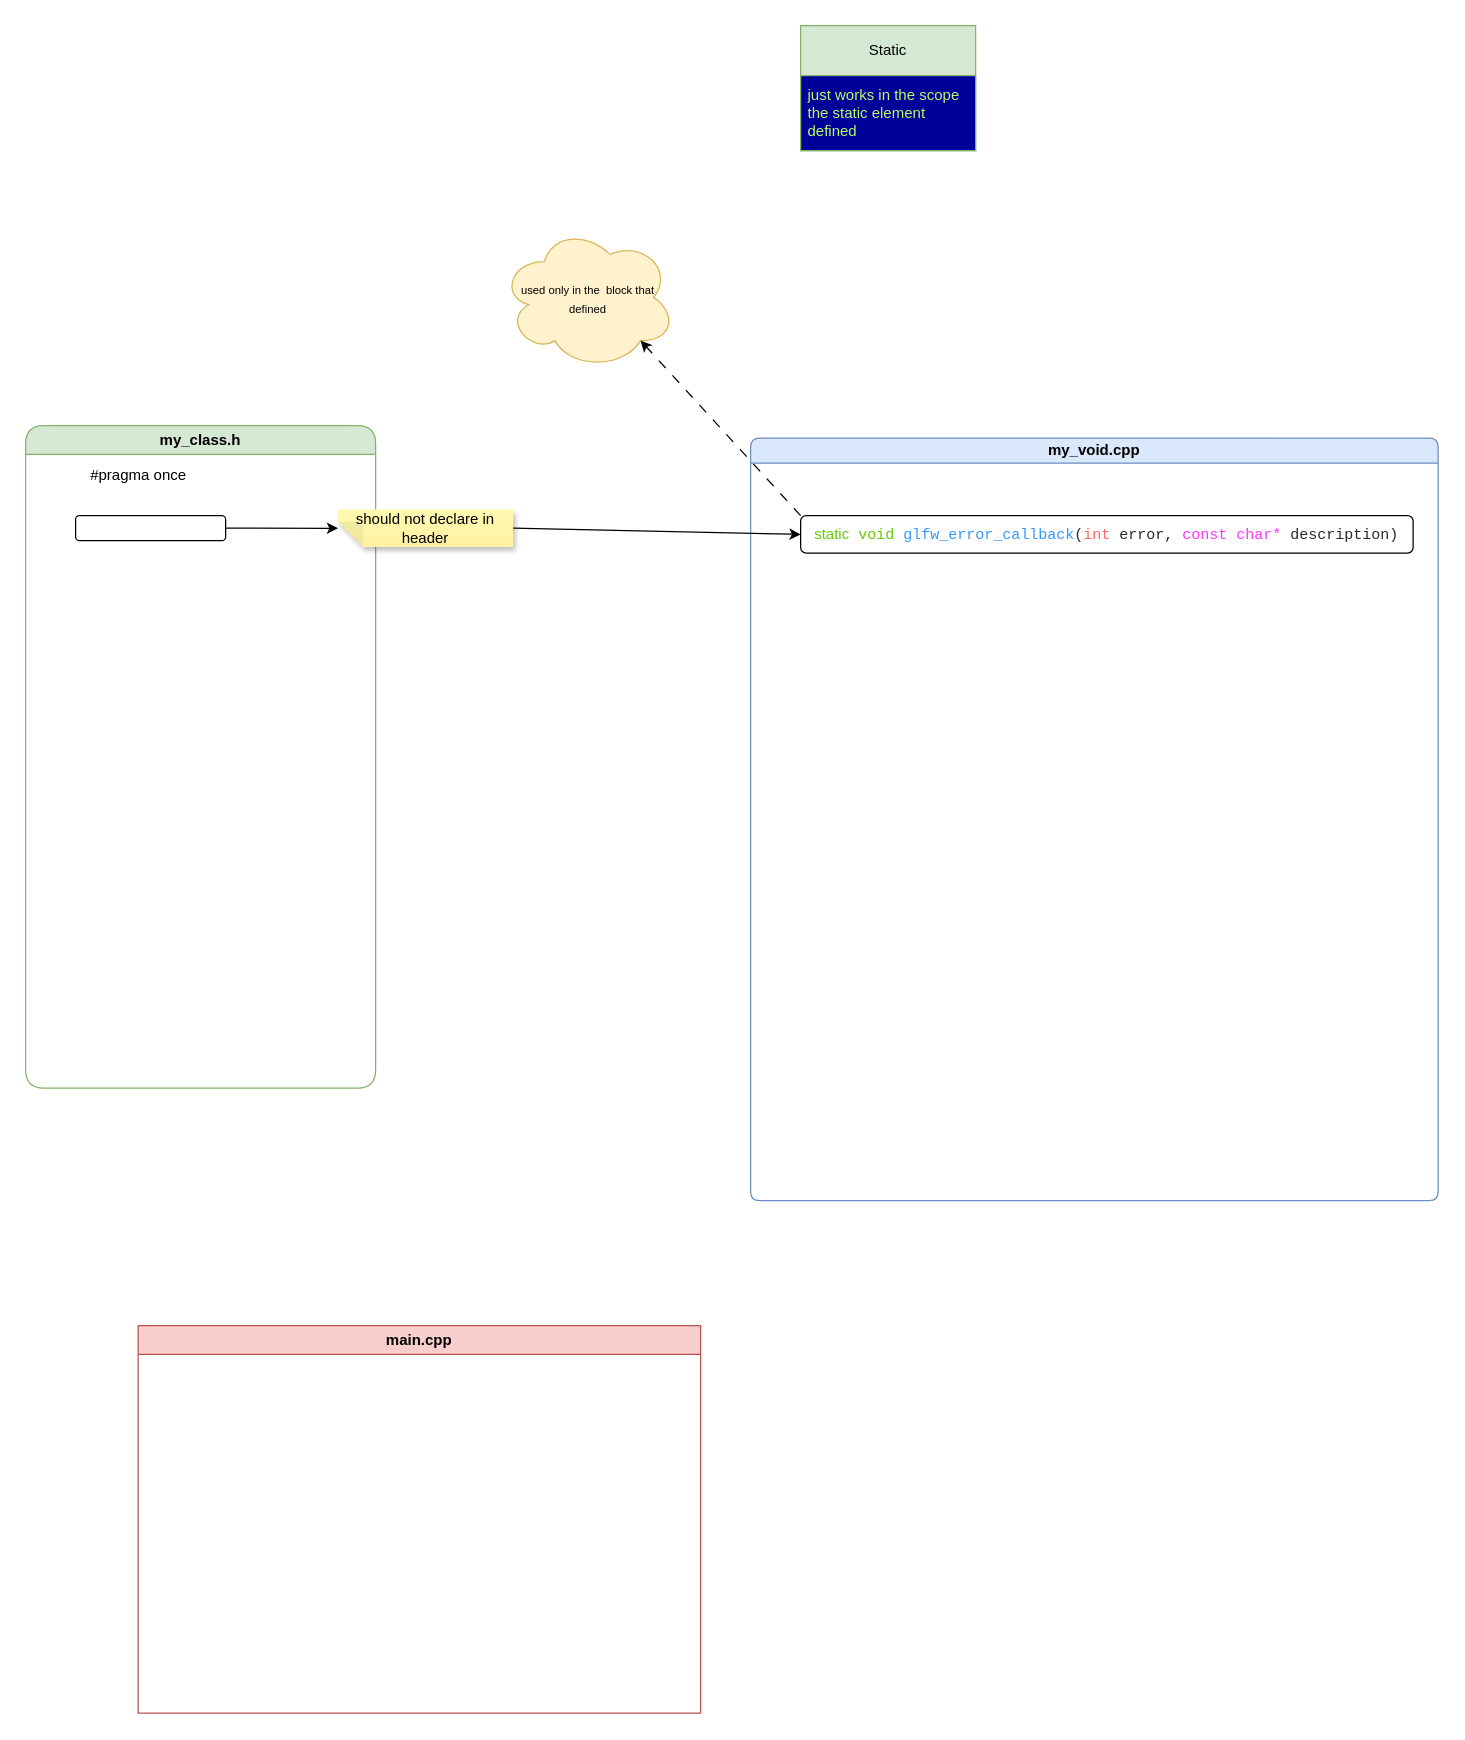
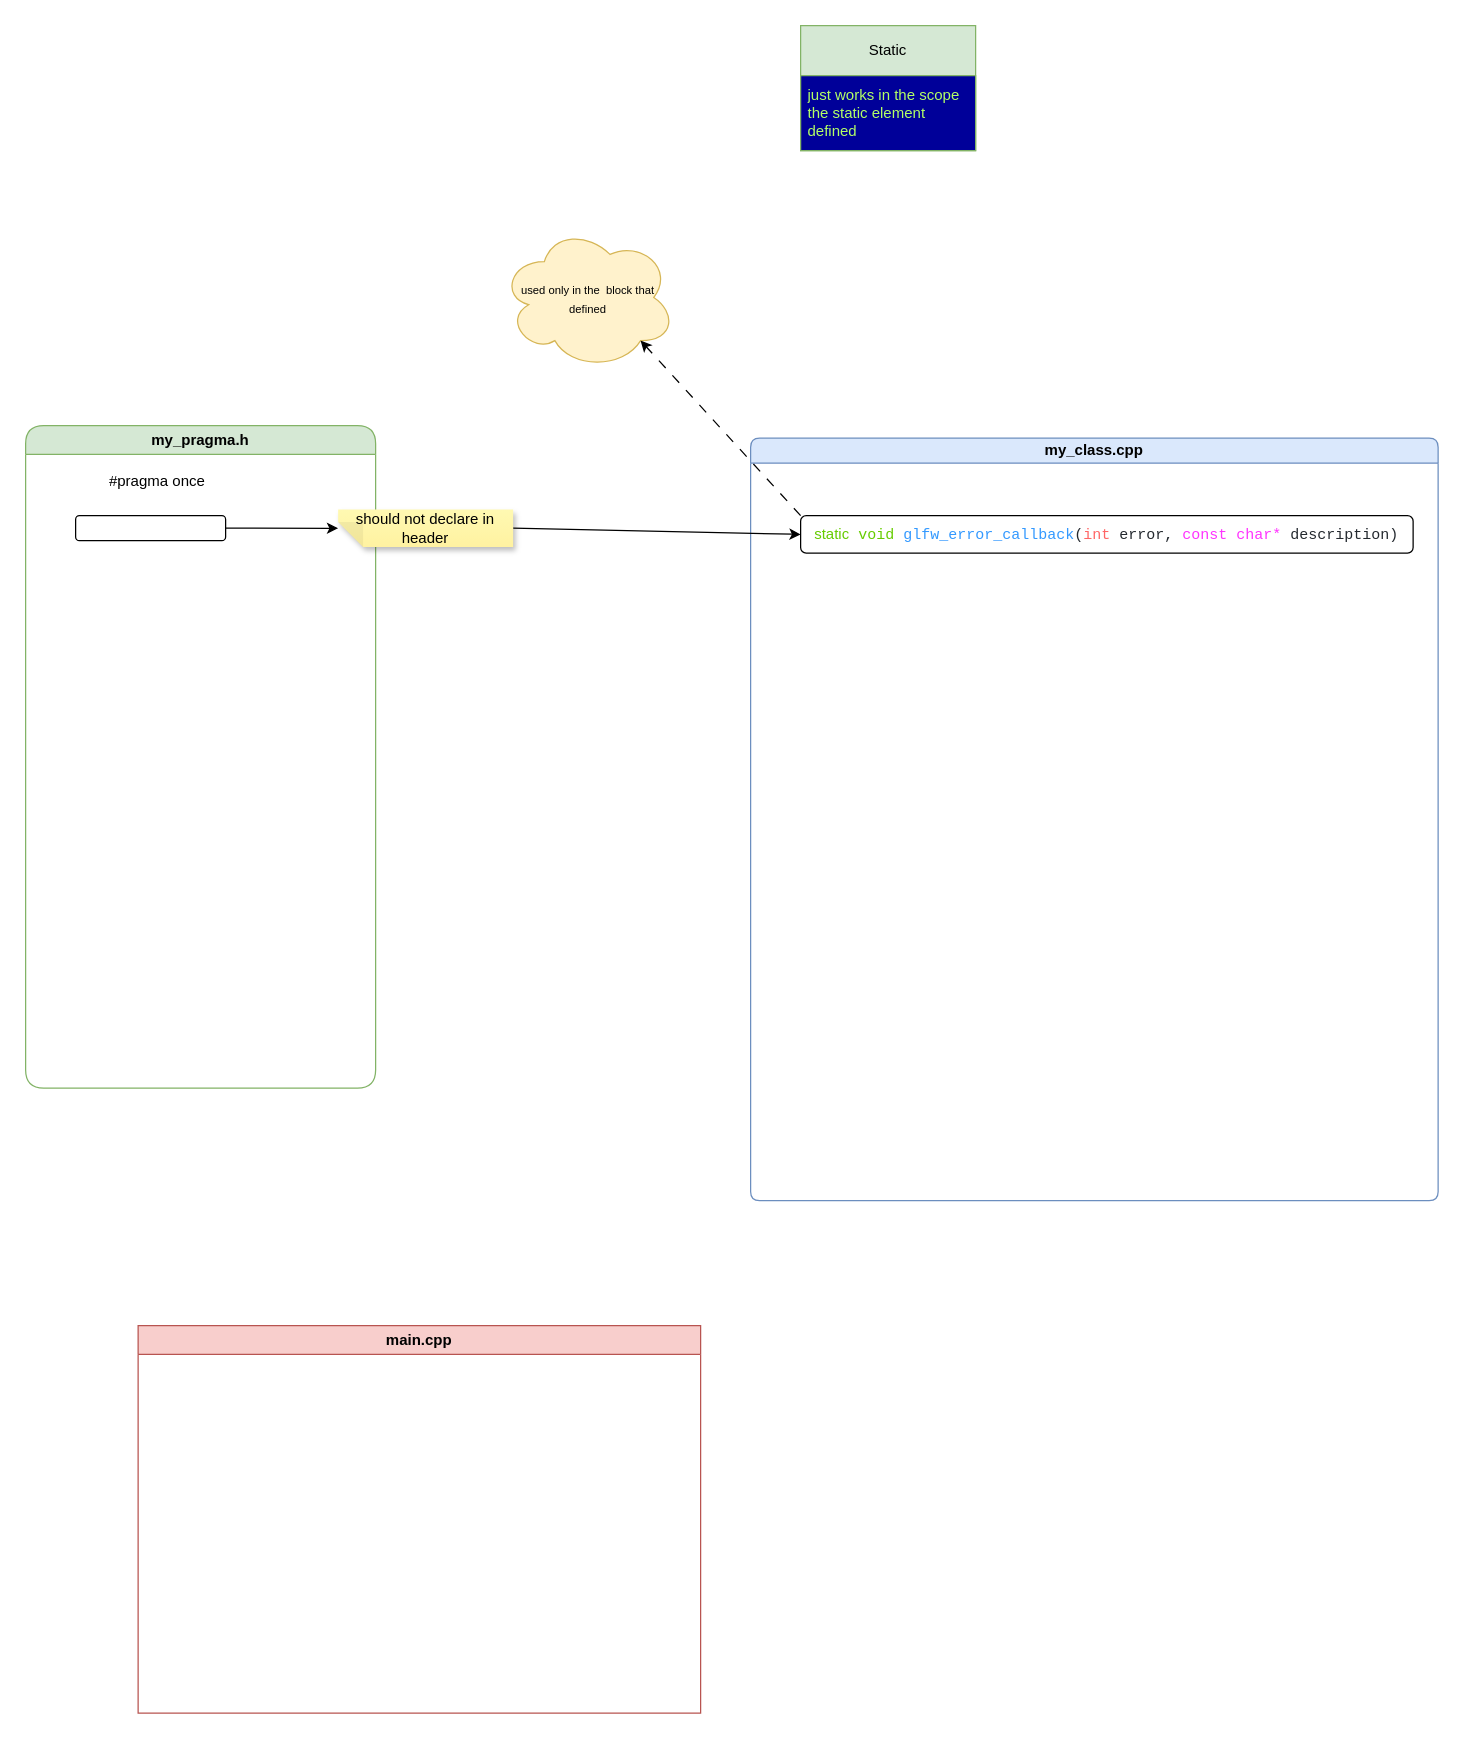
(201, 441) -> (201, 441)
(1094, 451) -> (1094, 451)
(138, 476) -> (157, 482)
